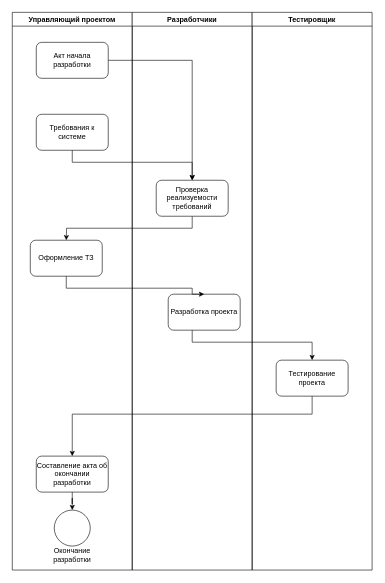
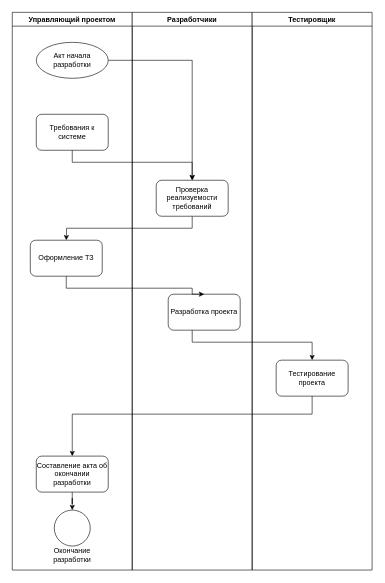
(72, 60) -> (72, 60)
